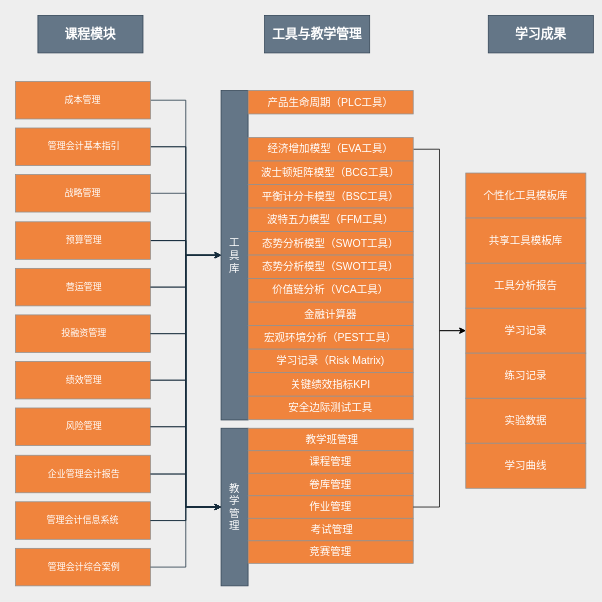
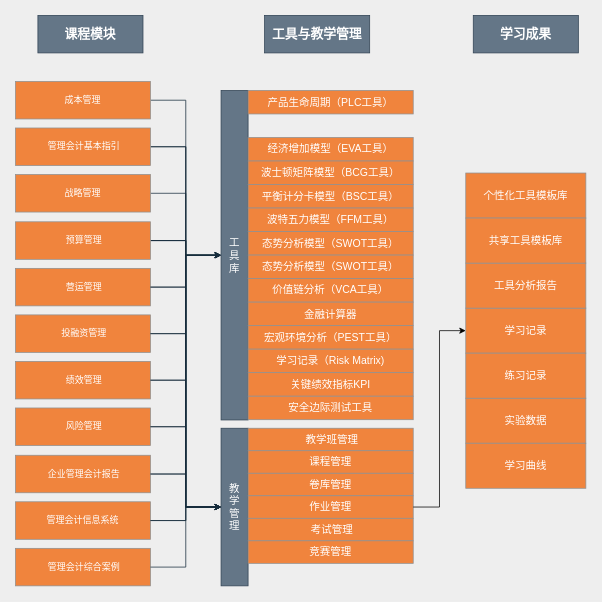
(540, 34) -> (525, 34)
(439, 225) -> none
